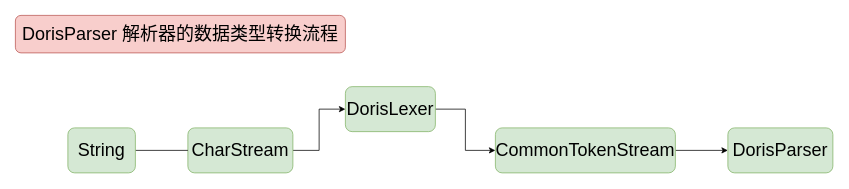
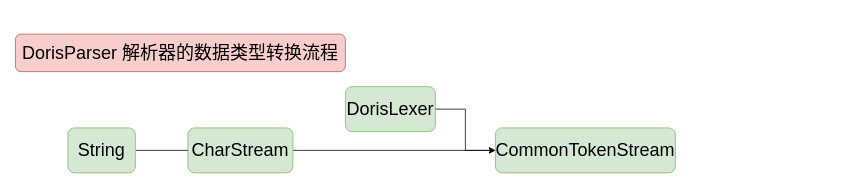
(180, 34) -> (180, 53)
(319, 109) -> (390, 150)
(699, 150) -> none
(780, 150) -> none
